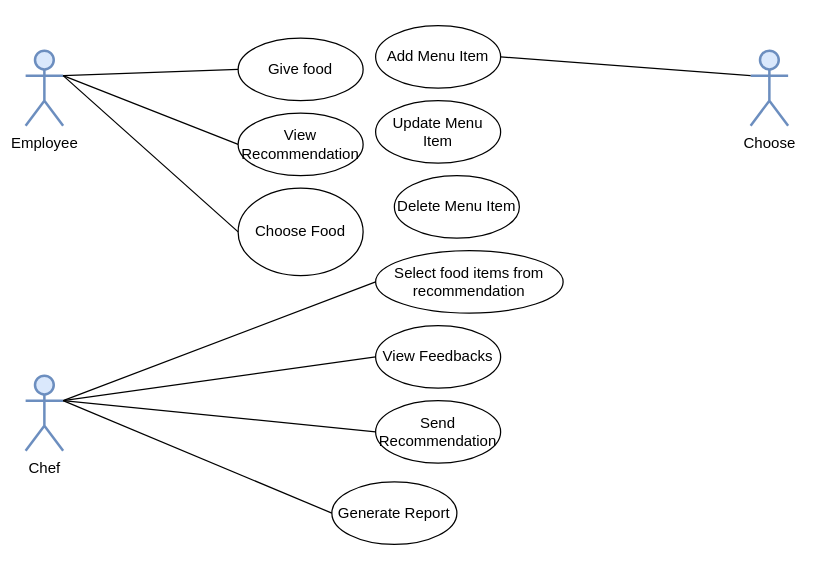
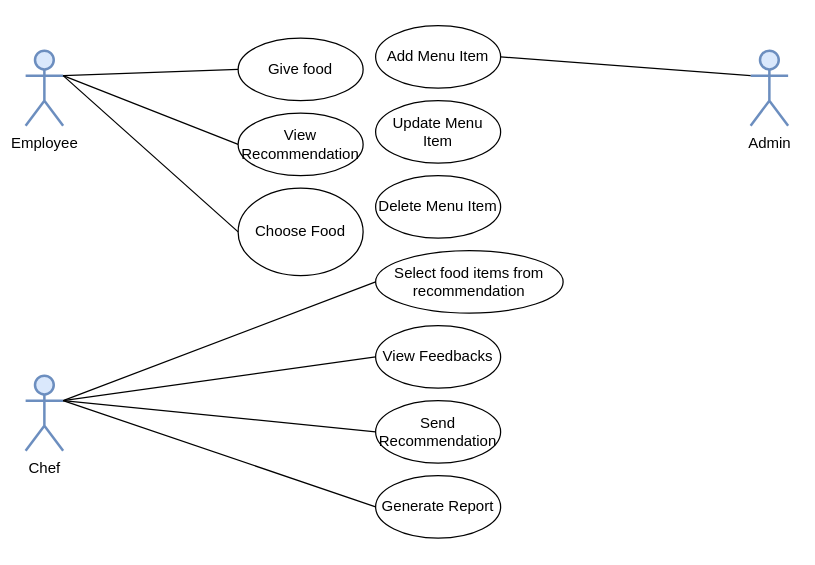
(770, 143) -> (770, 143)
(457, 207) -> (438, 207)
(394, 513) -> (438, 507)
